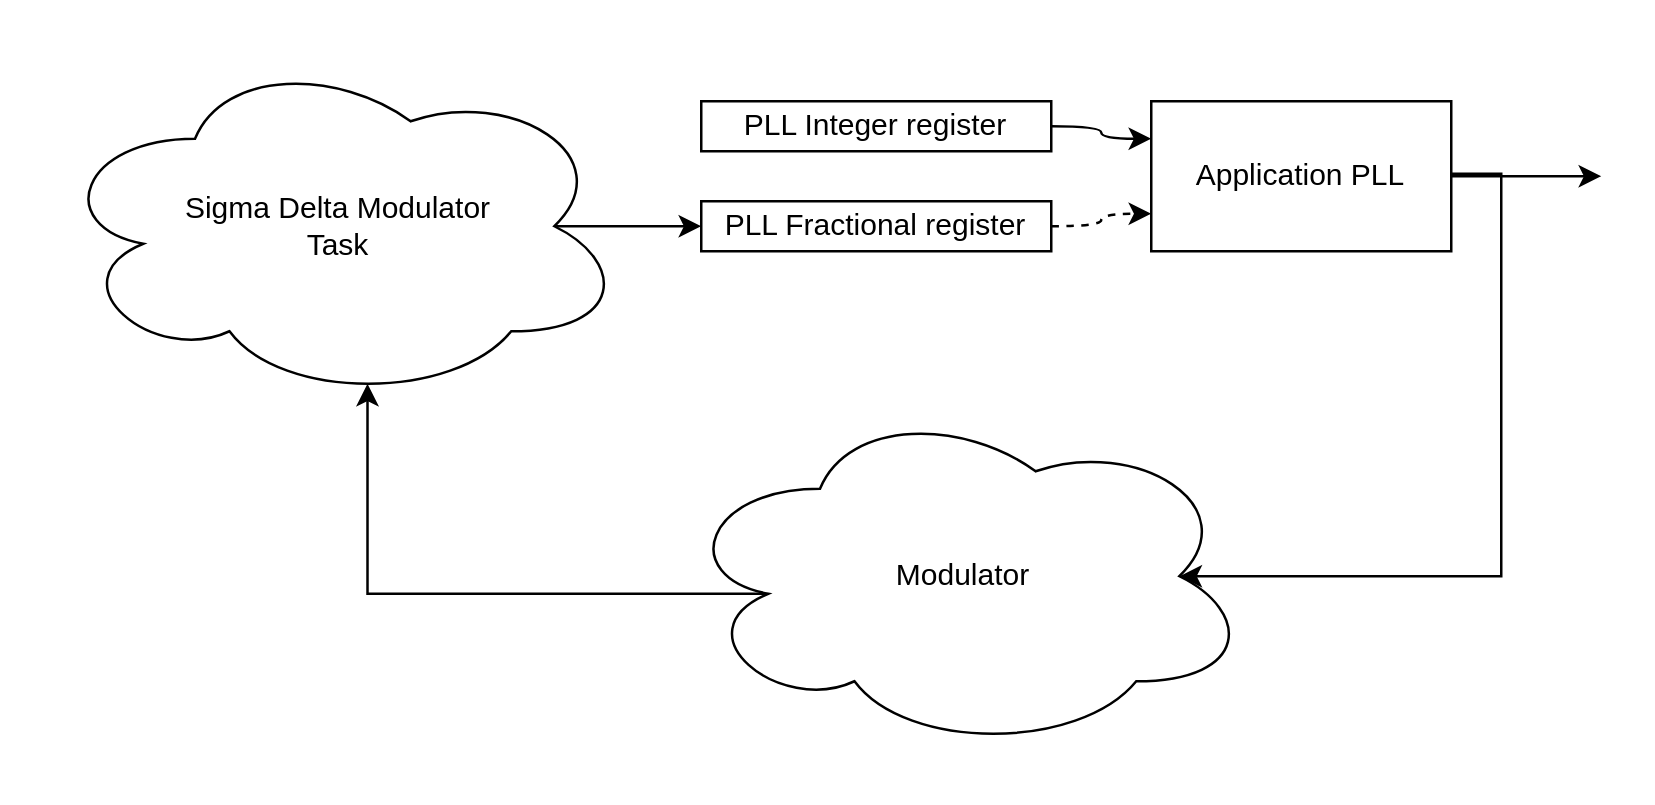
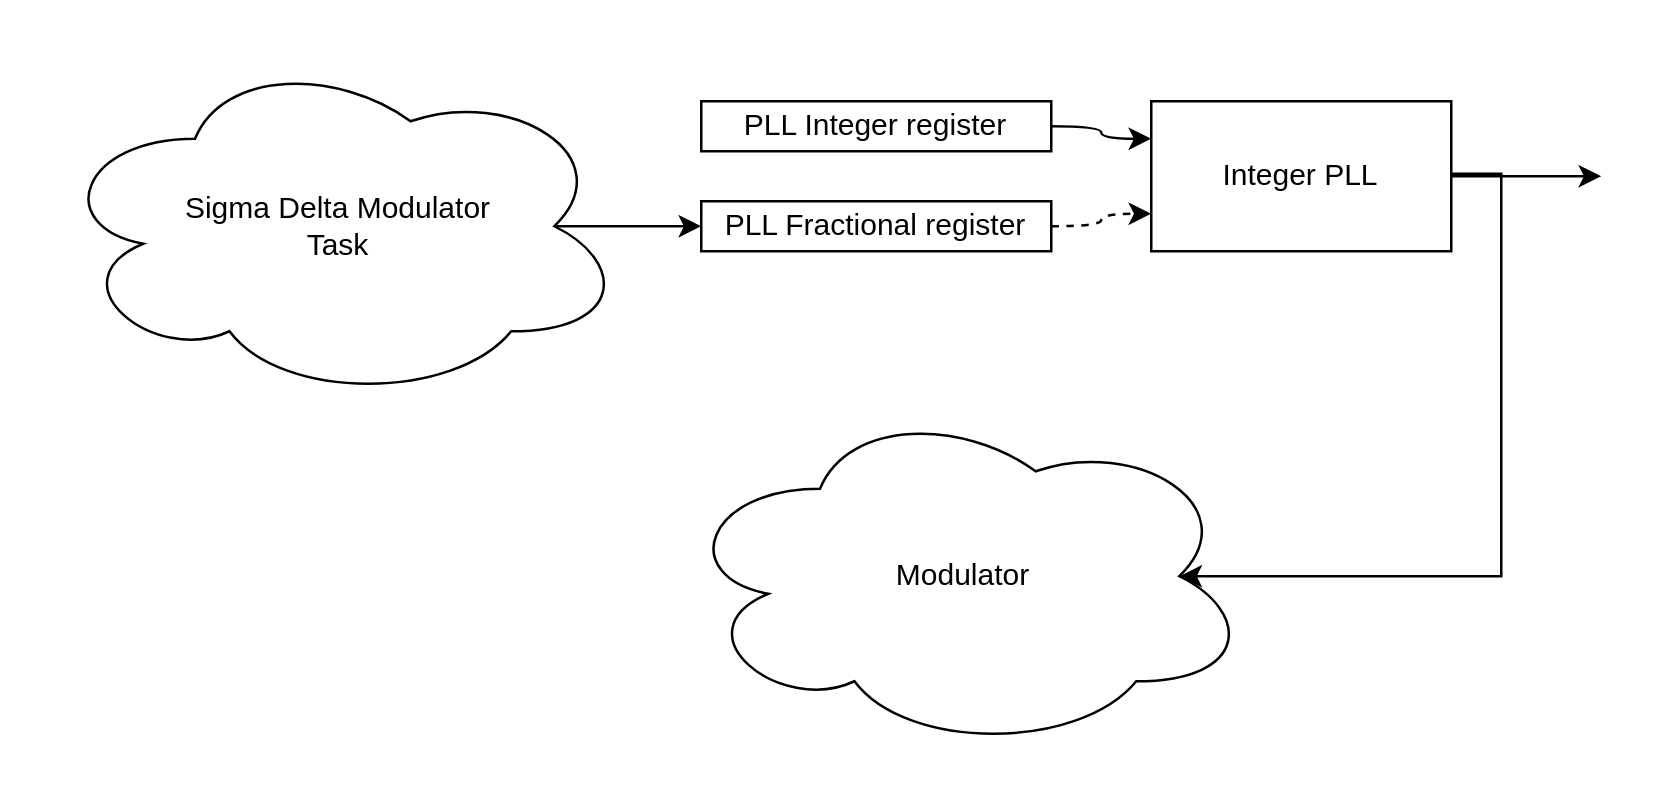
(1301, 176) -> (1301, 176)
(469, 594) -> none
